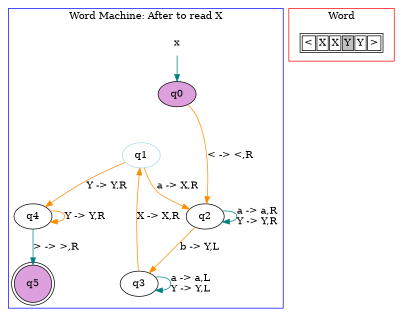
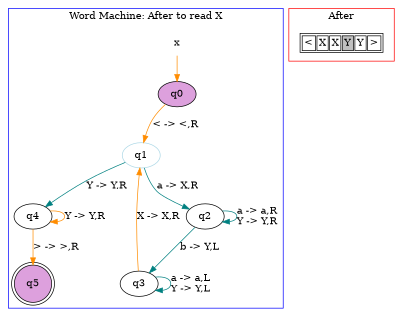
(342, 17) -> (342, 17)
(177, 65) -> (177, 65)
(206, 149) -> (153, 119)
(87, 180) -> (87, 180)
(158, 192) -> (158, 192)
(33, 243) -> (33, 243)
(175, 248) -> (175, 248)
